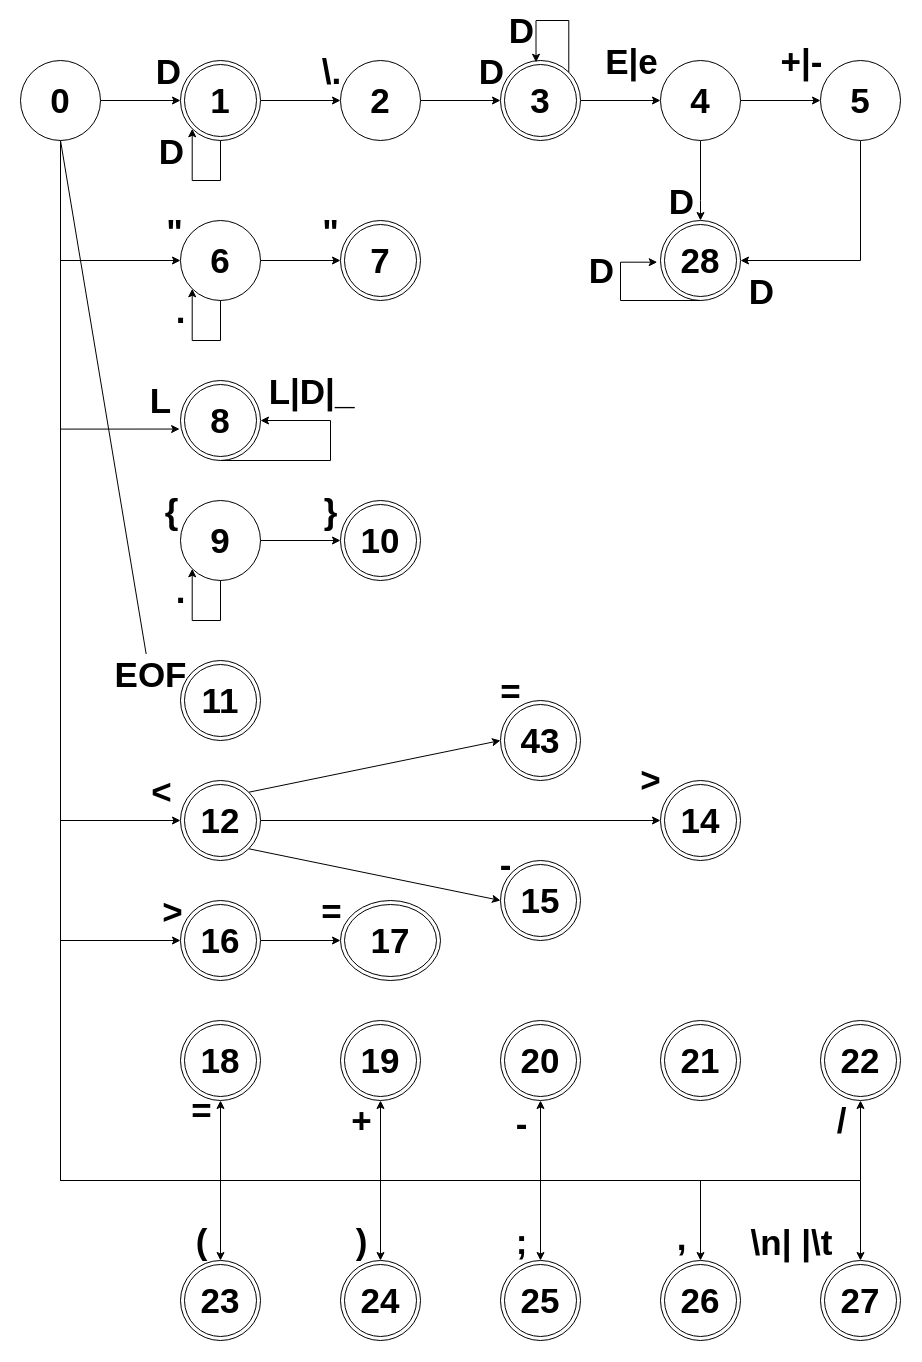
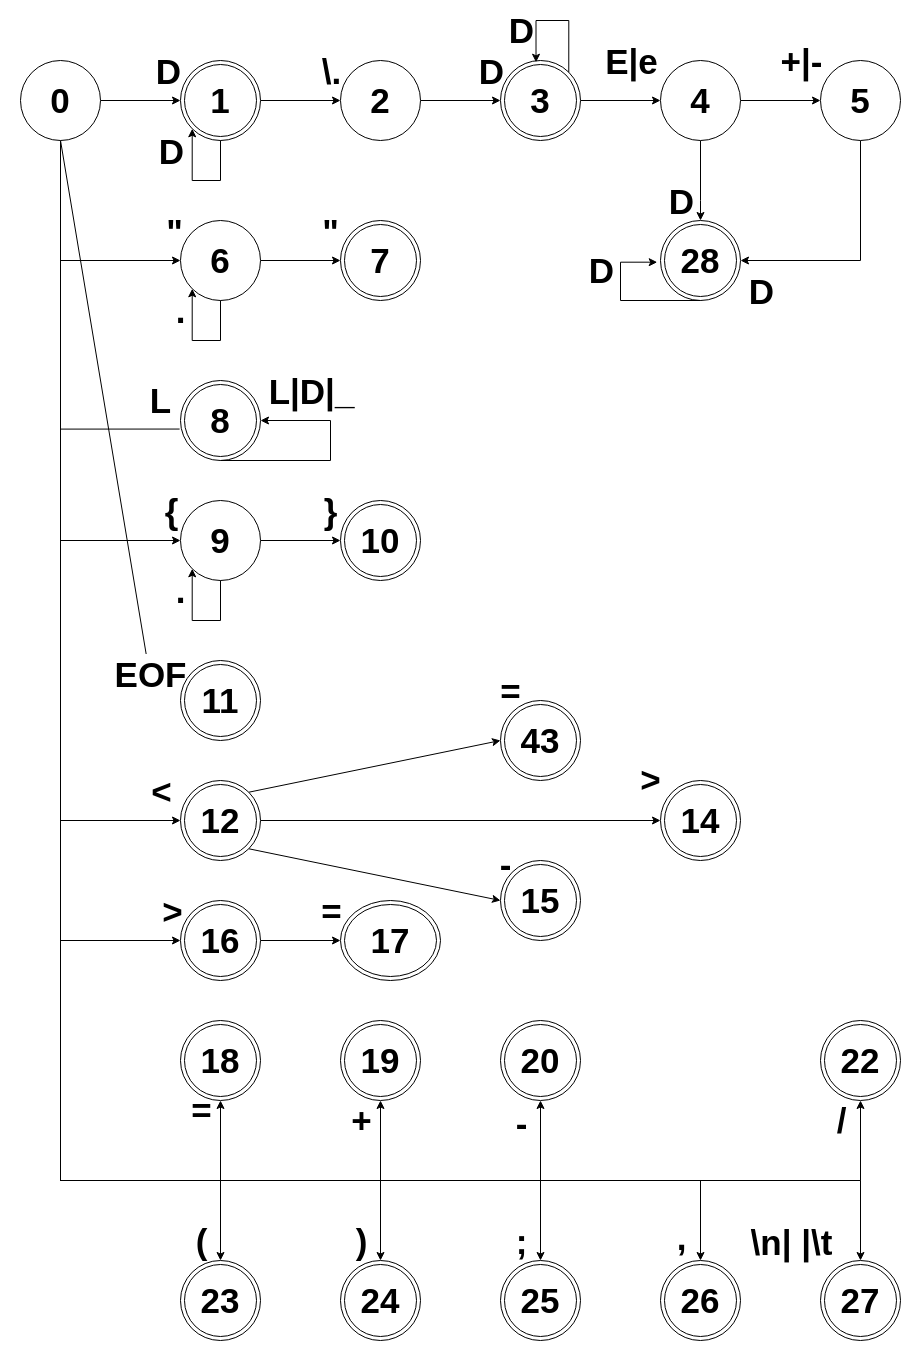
(171, 429) -> (174, 429)
none -> (118, 541)
(701, 1061) -> none
